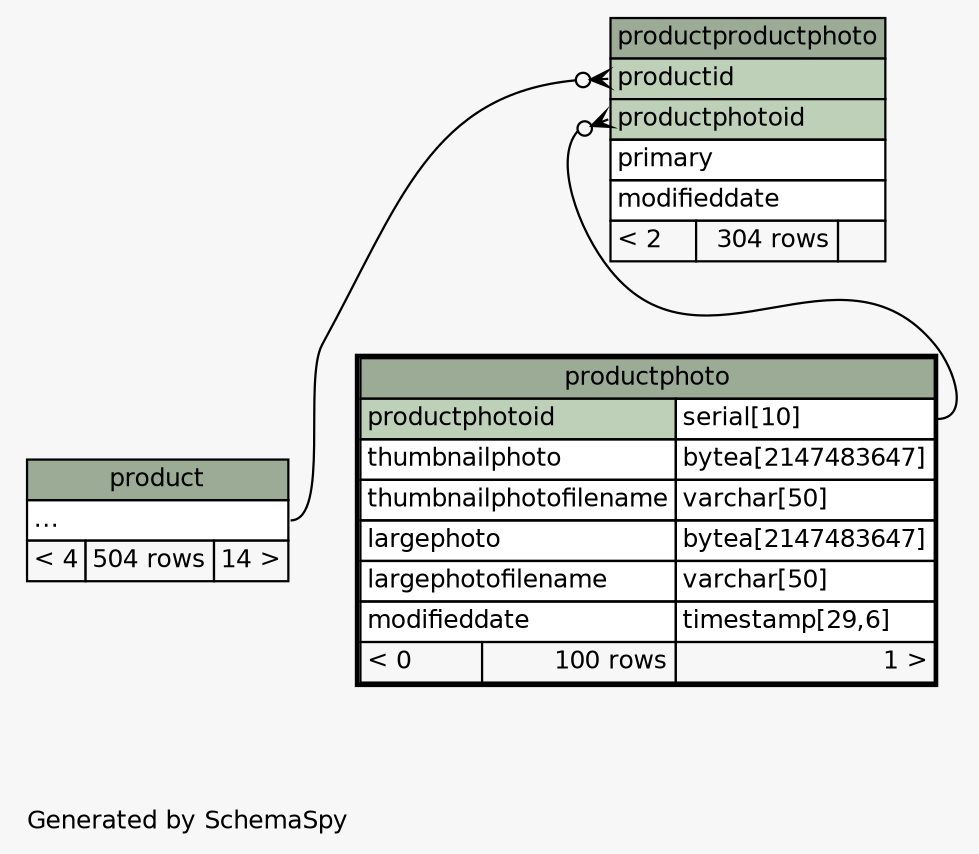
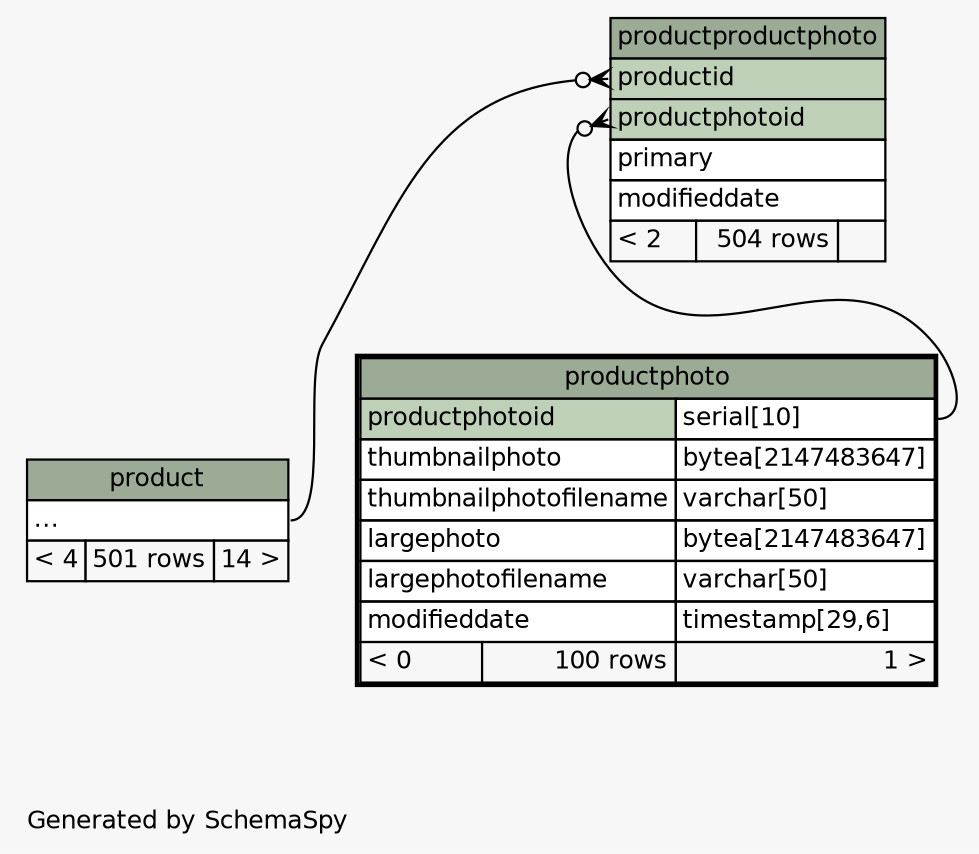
(774, 240) -> (774, 240)
(150, 560) -> (150, 560)
